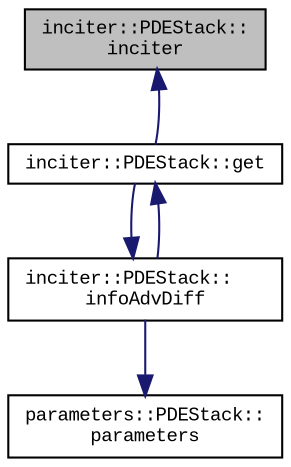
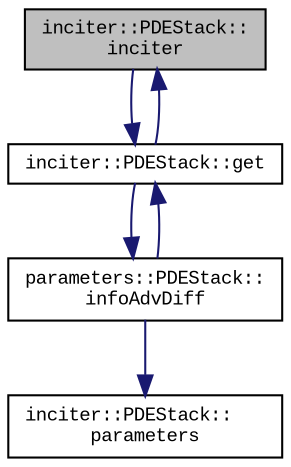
none -> (131, 96)
(145, 289) -> (145, 289)
(145, 426) -> (145, 426)
